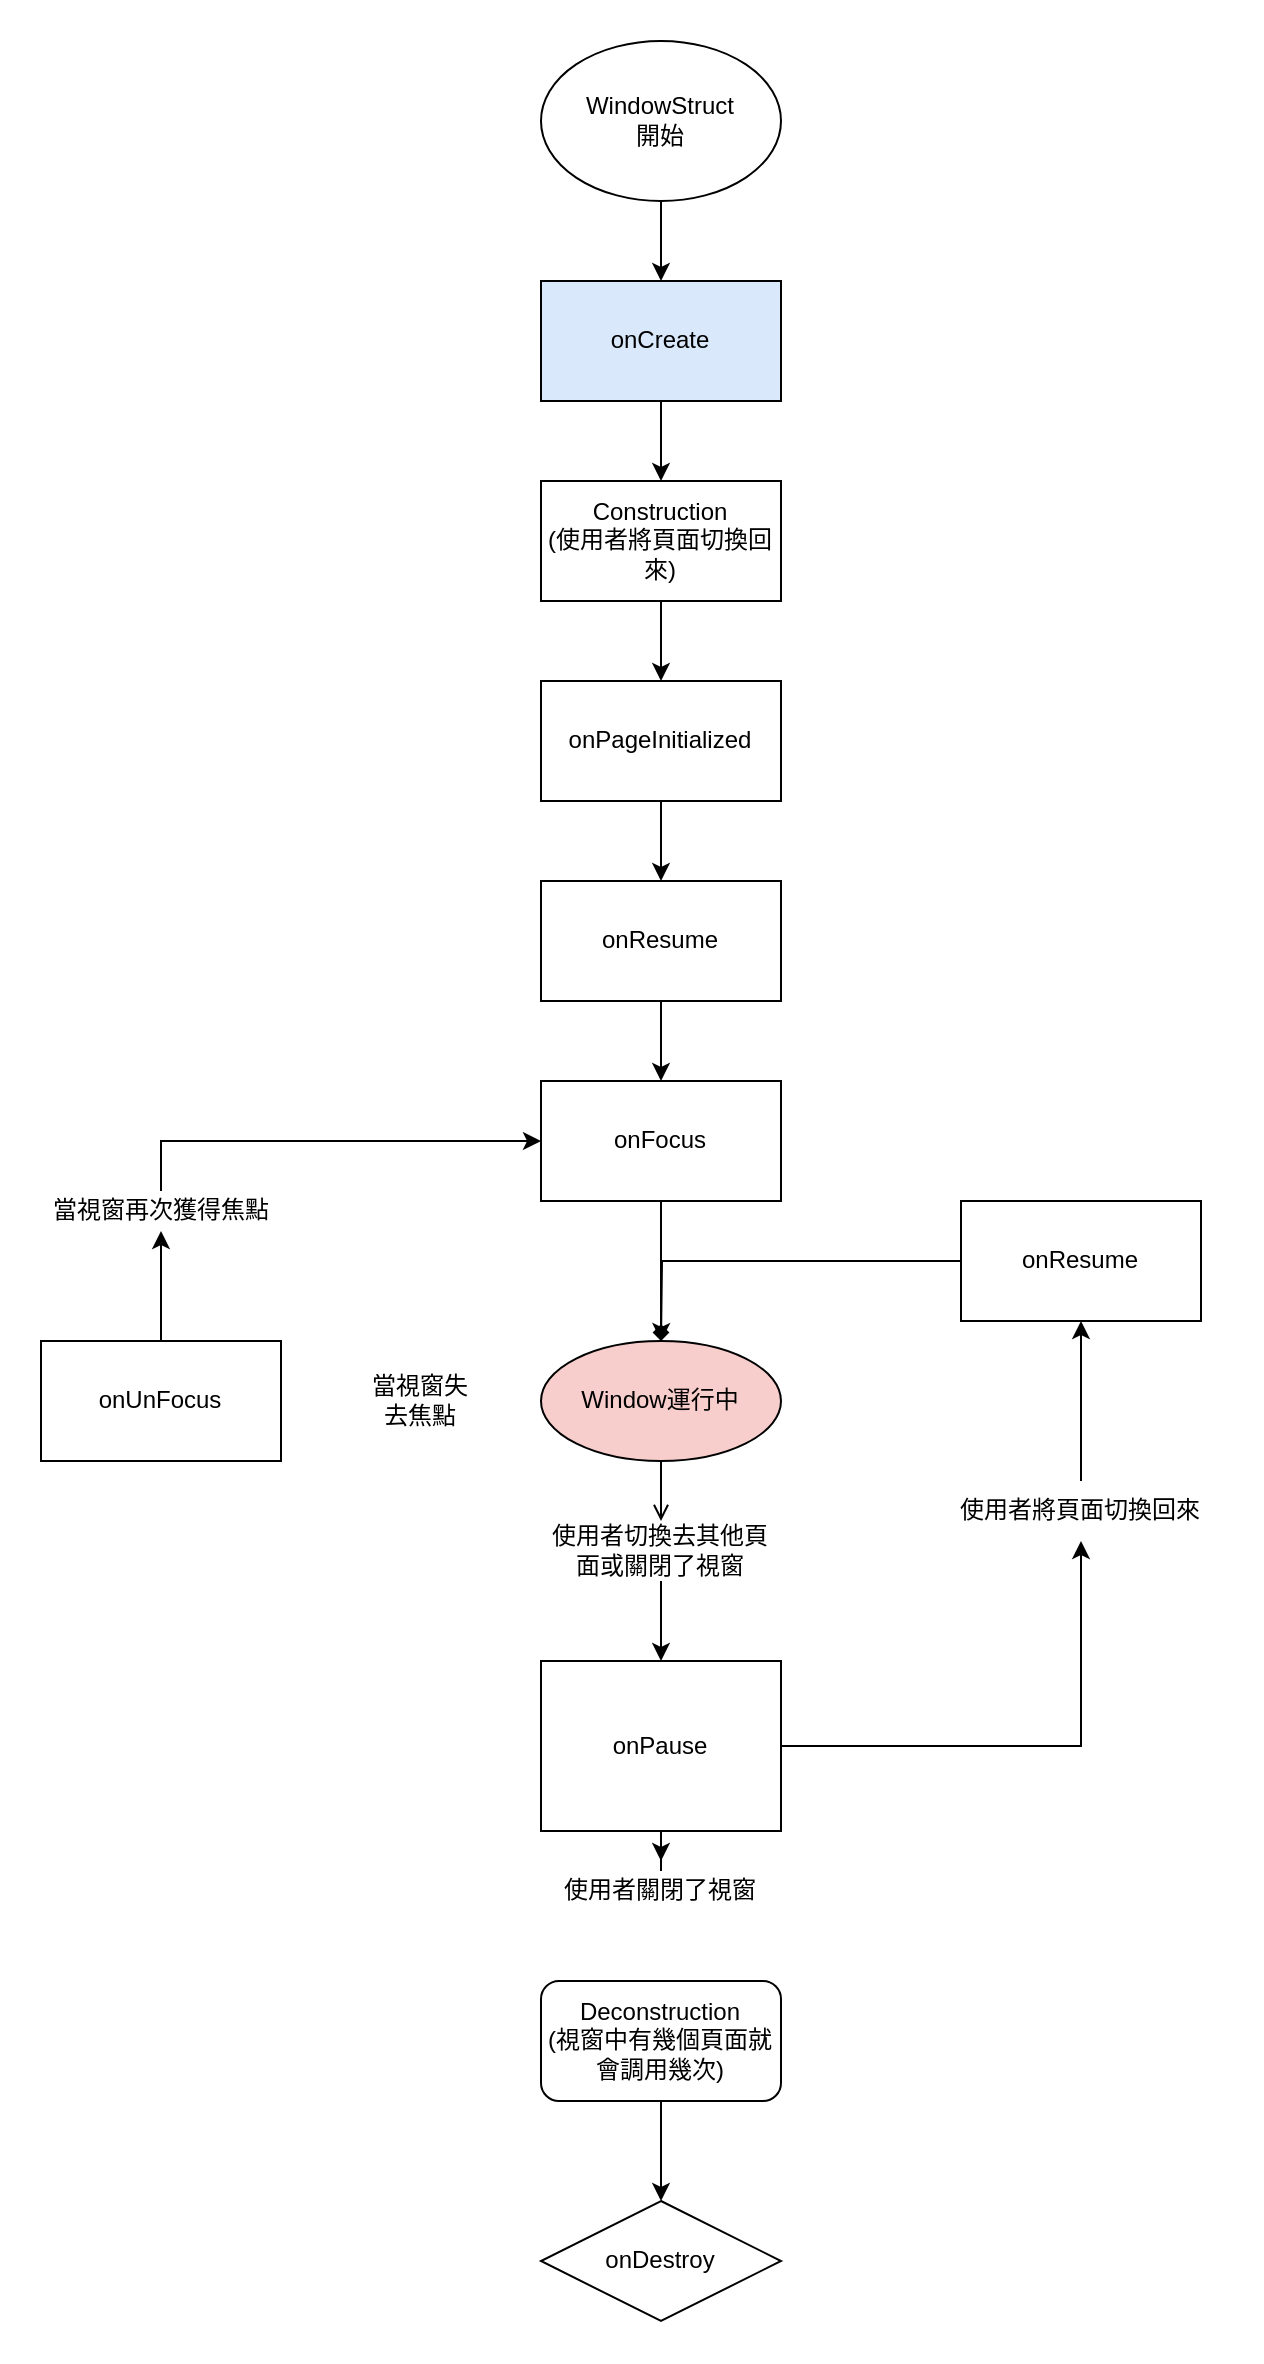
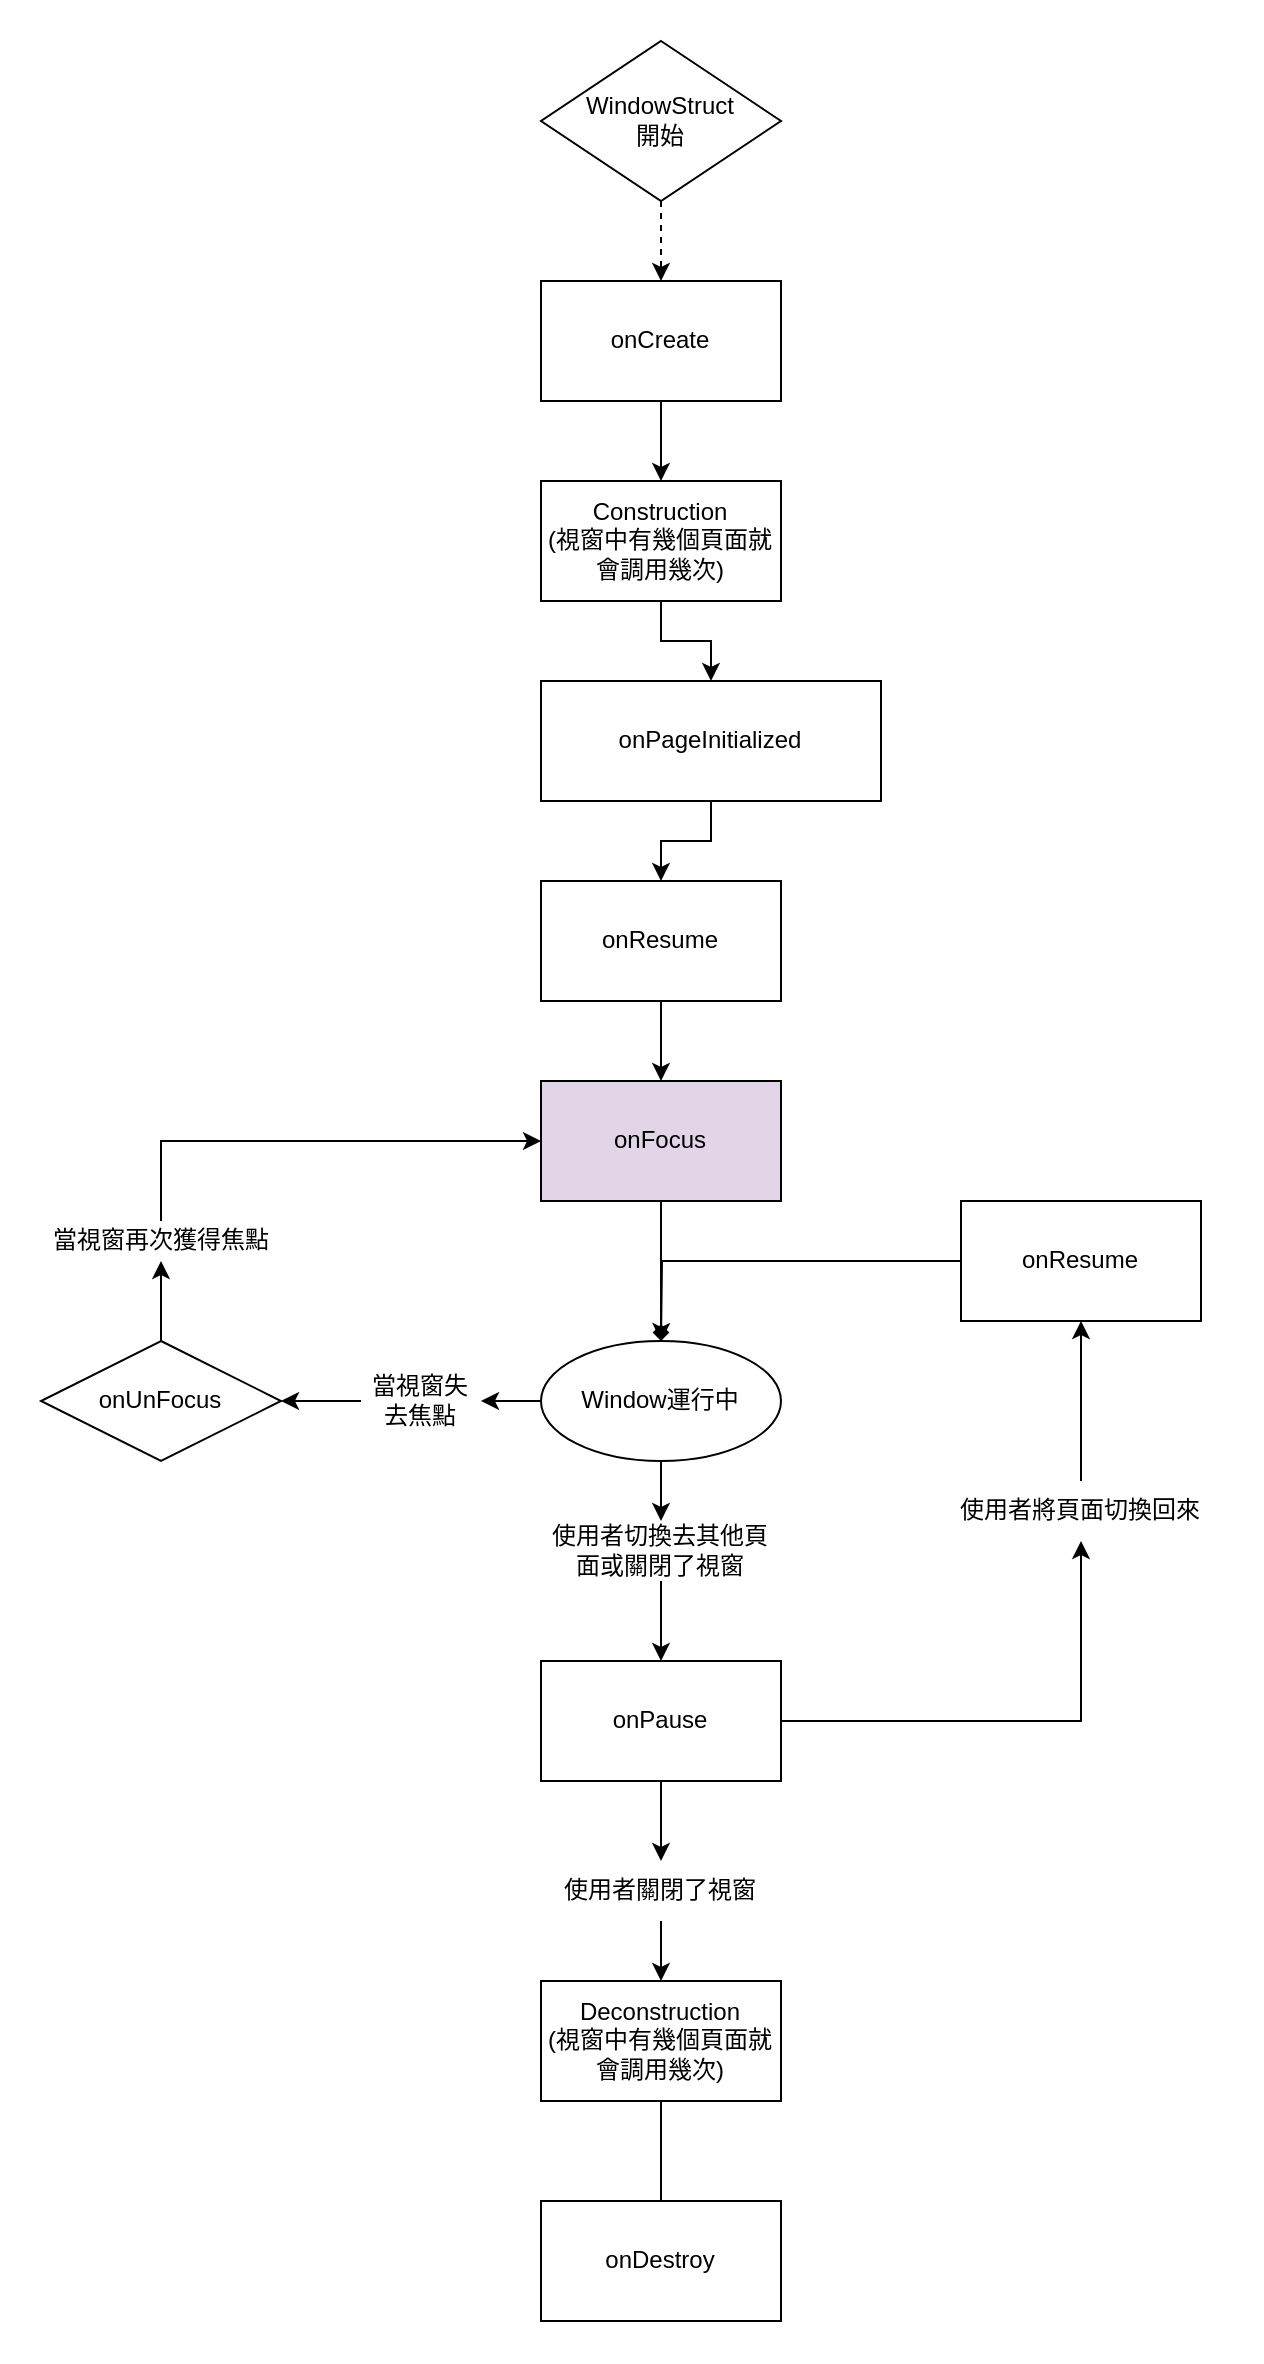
(661, 121) -> (661, 121)
(661, 231) -> (661, 231)
(661, 341) -> (661, 341)
(661, 541) -> (661, 541)
(661, 741) -> (711, 741)
(661, 1141) -> (661, 1141)
(161, 1211) -> (161, 1241)
(161, 1401) -> (161, 1401)
none -> (328, 1401)
none -> (504, 1401)
(661, 1401) -> (661, 1401)
(661, 1509) -> (661, 1506)
(661, 1746) -> (661, 1721)
none -> (661, 1944)
(661, 2041) -> (661, 2041)
(661, 2186) -> (661, 2192)
(661, 2261) -> (661, 2261)
